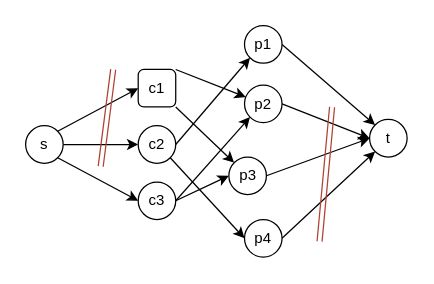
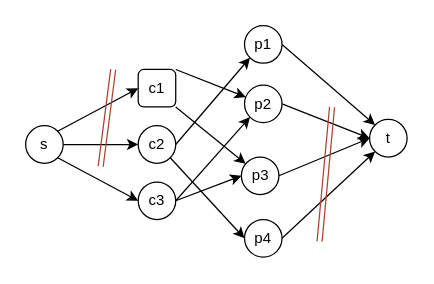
(248, 176) -> (260, 176)
